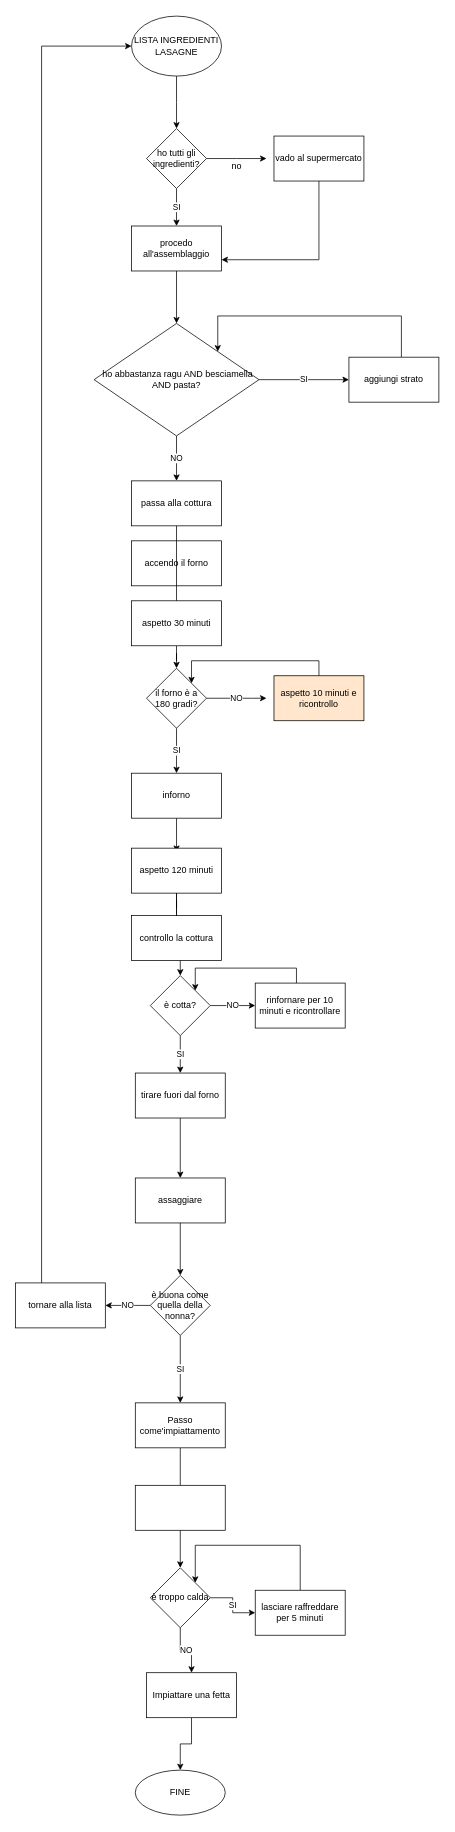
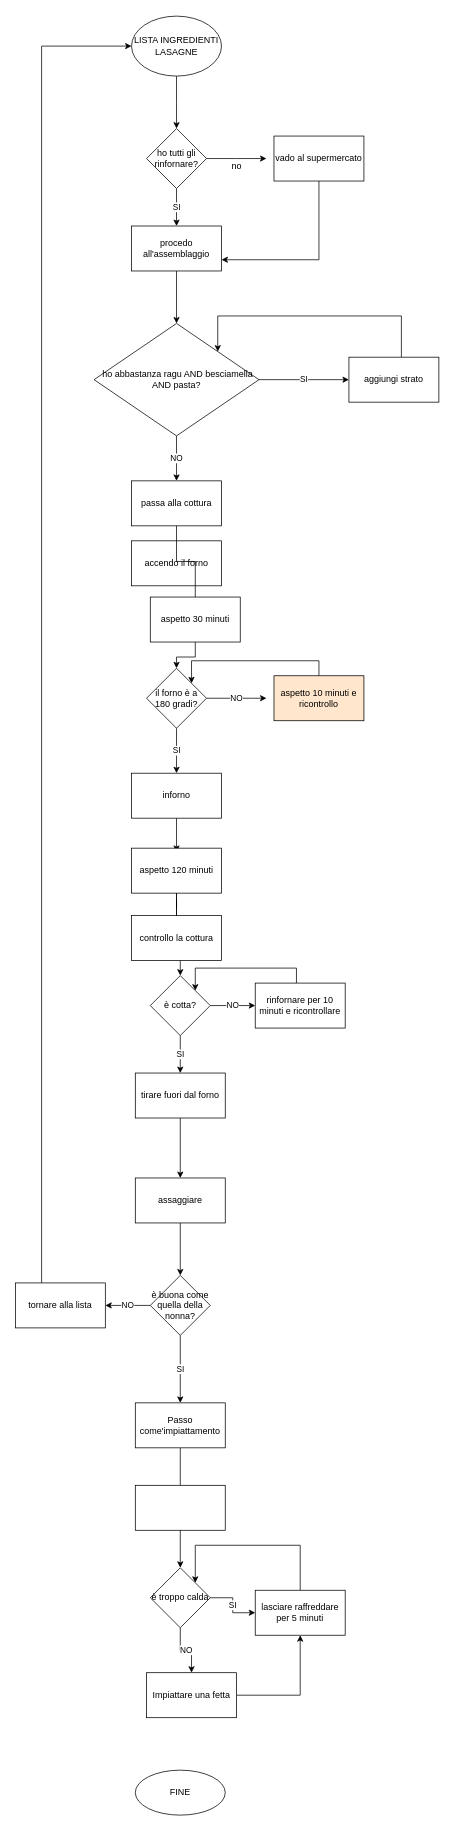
(177, 158) -> (177, 158)
(177, 623) -> (195, 619)
(189, 1744) -> (296, 1695)
